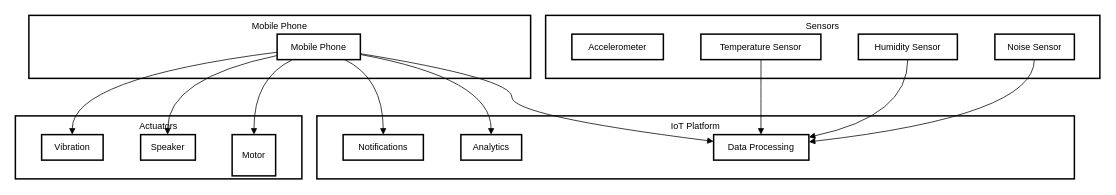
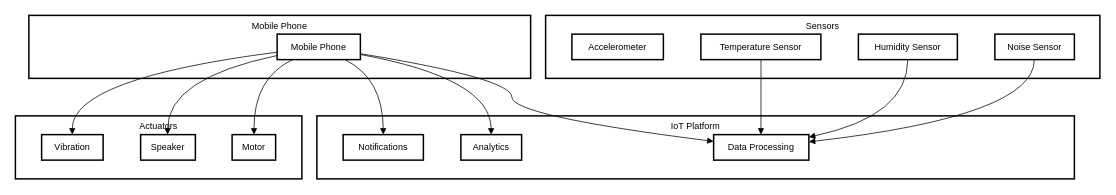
(254, 155) -> (254, 147)
